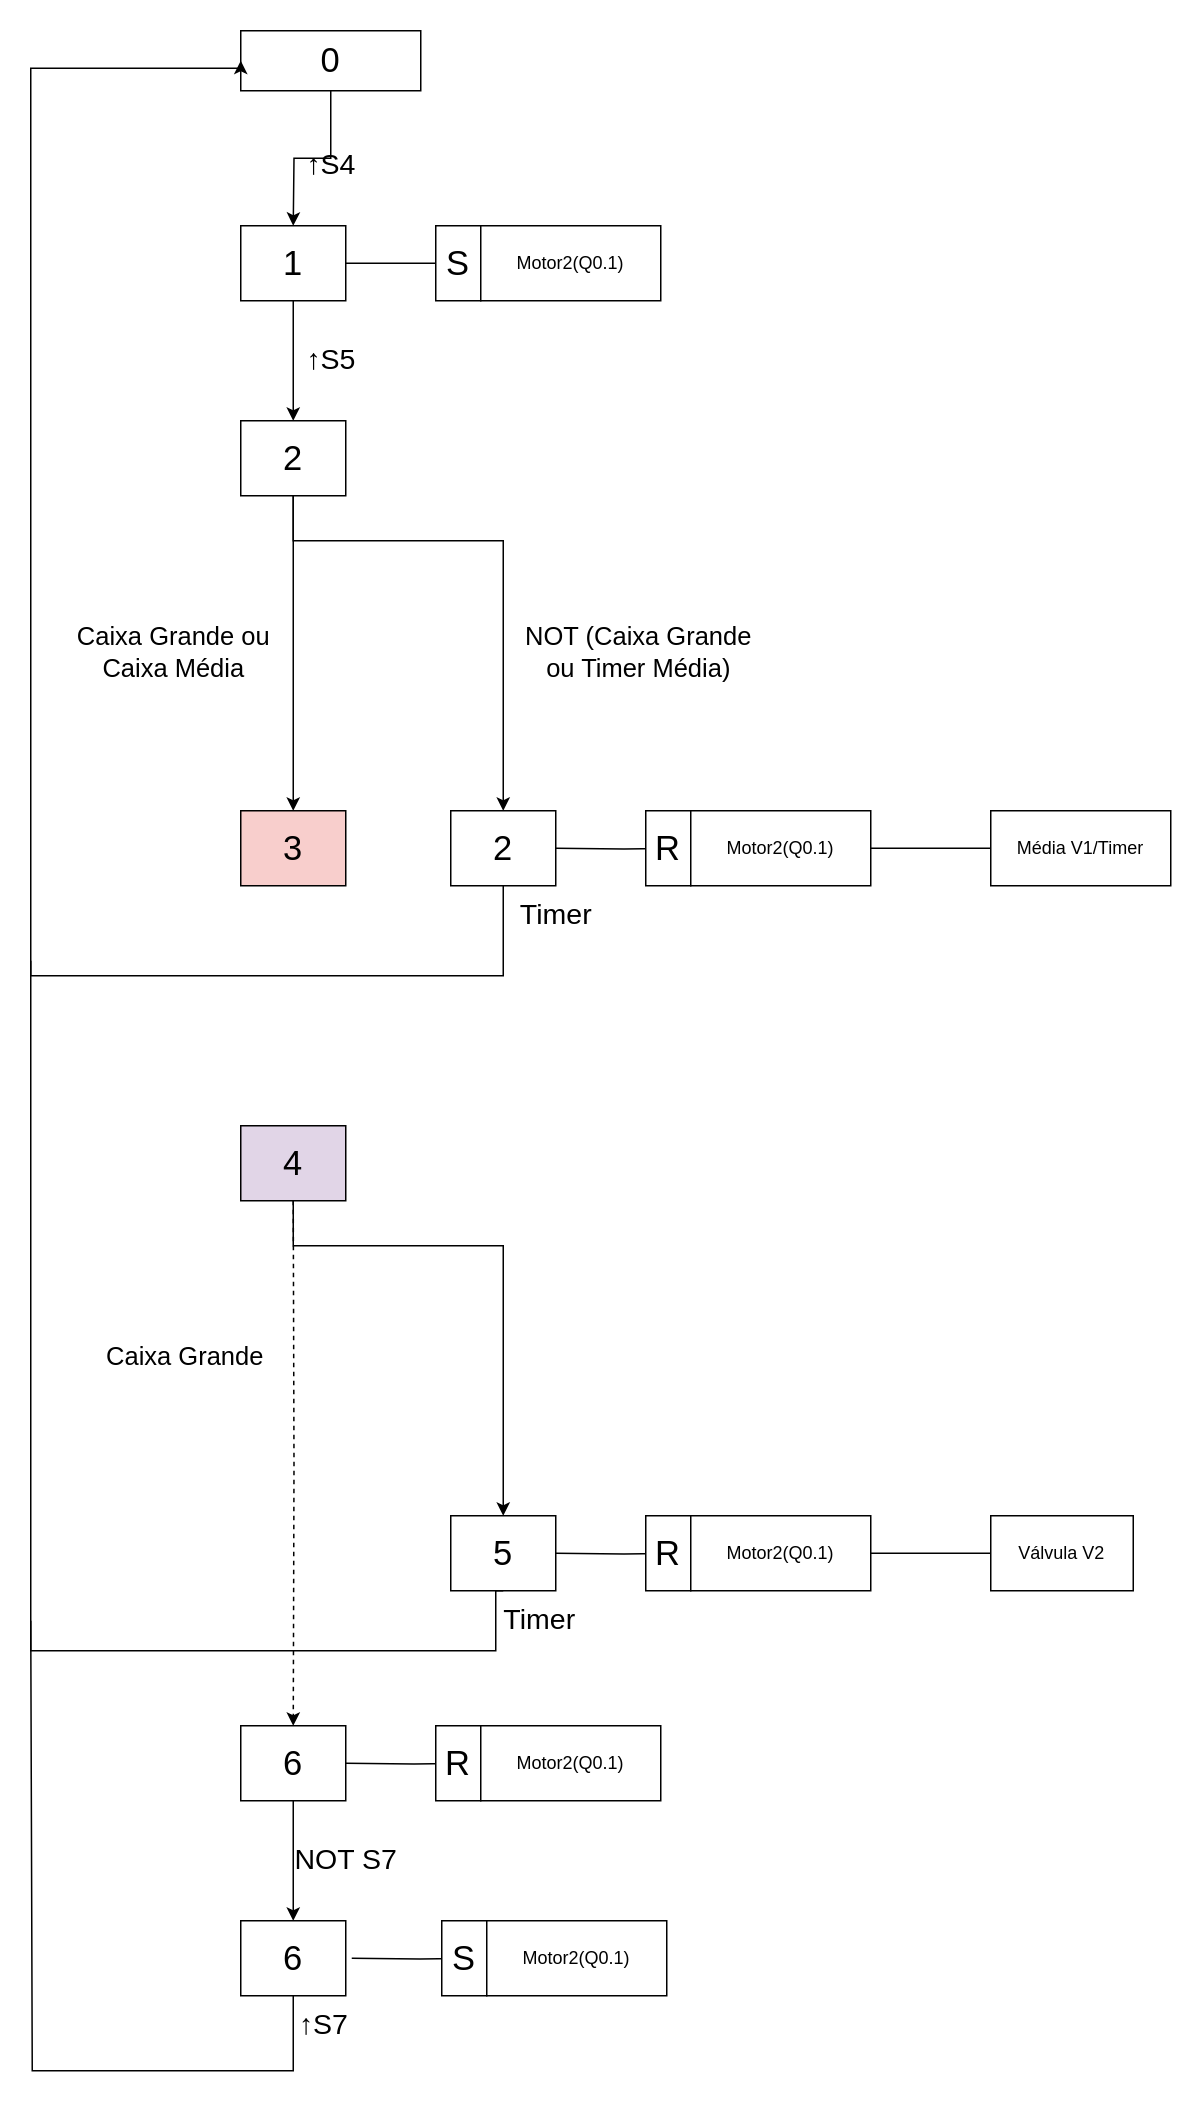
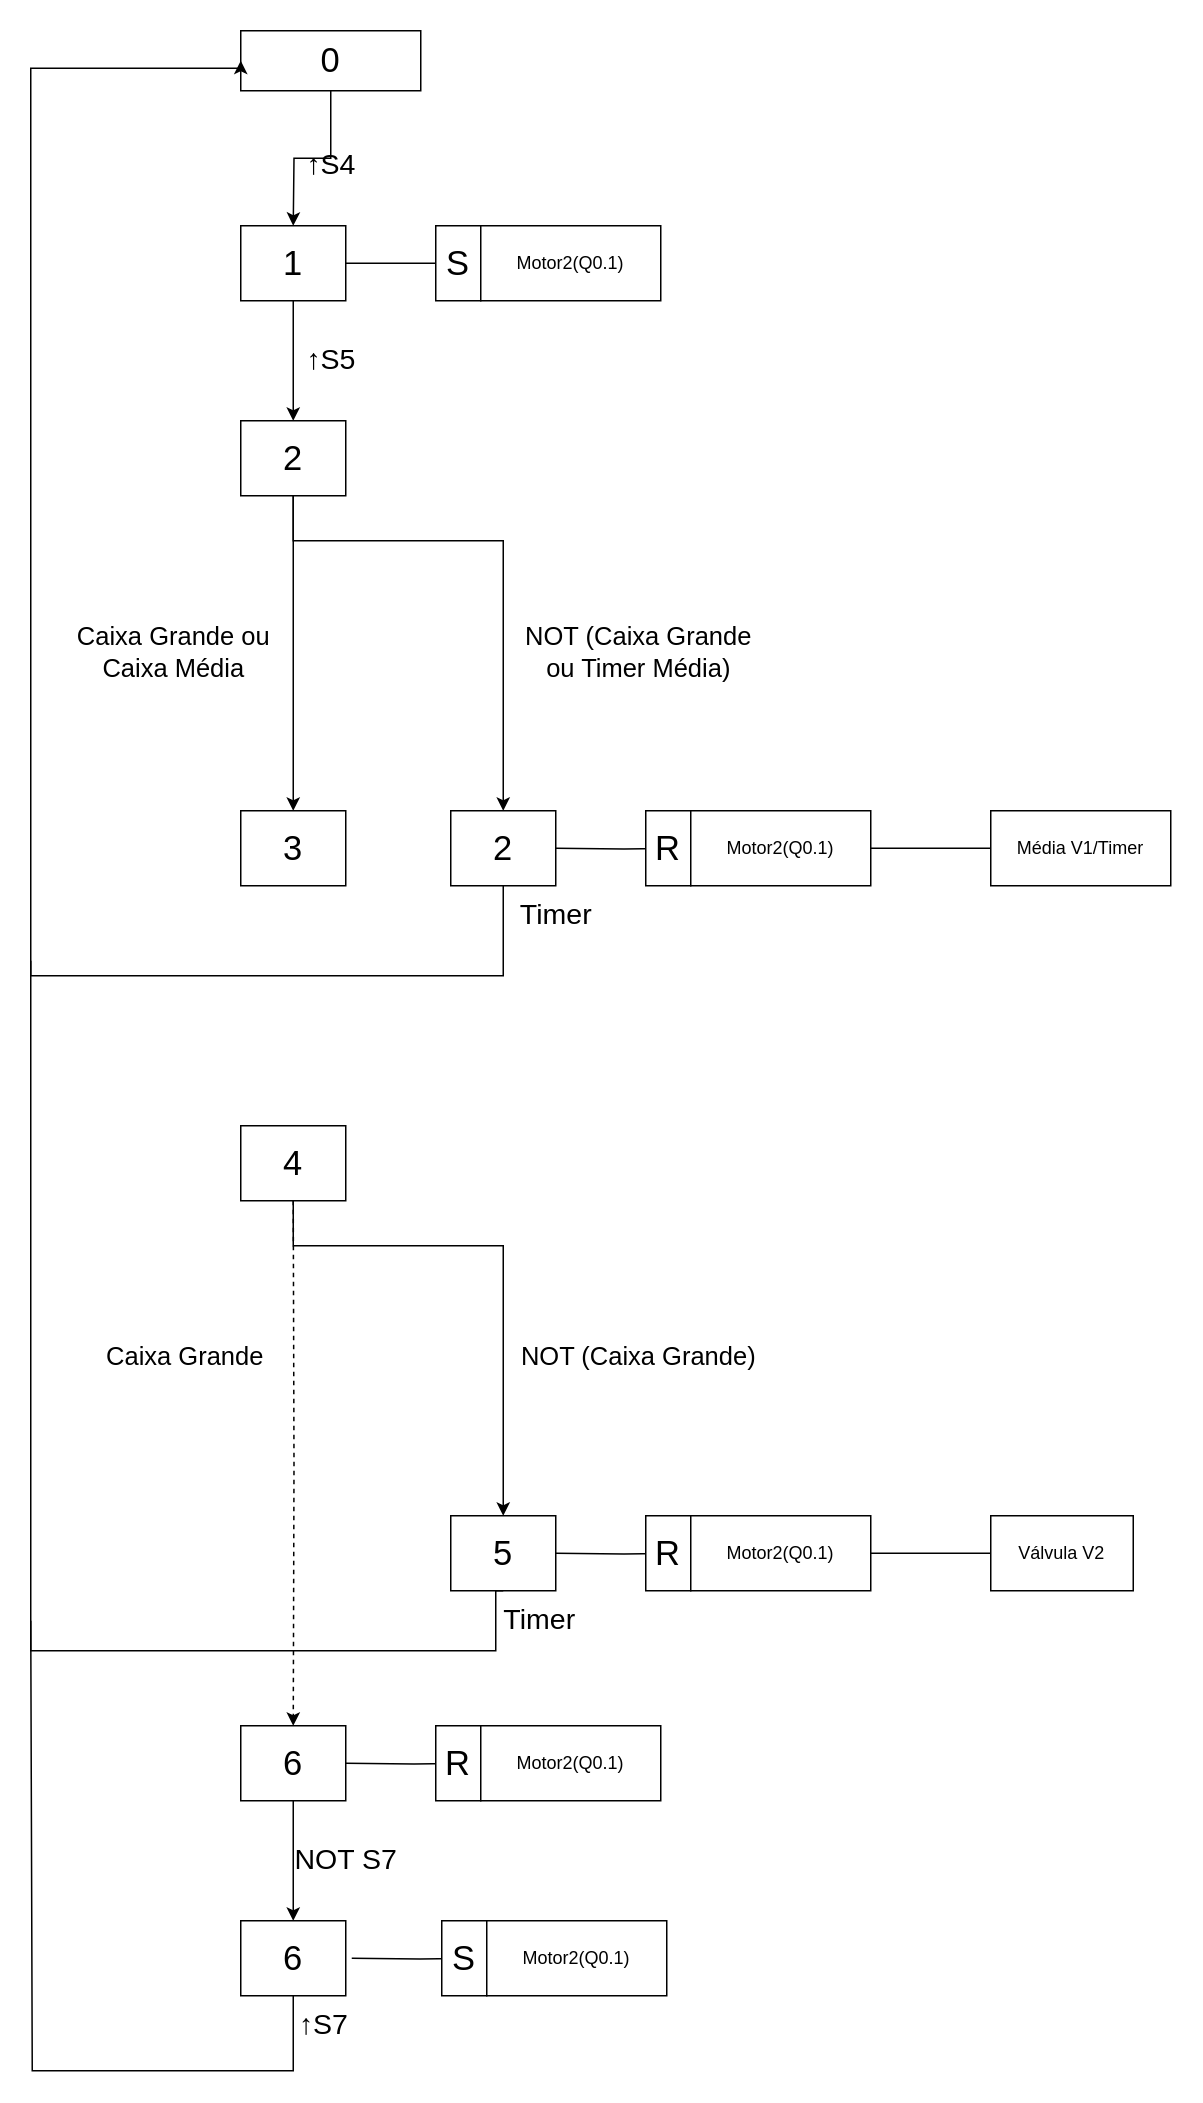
(293, 848) -> (293, 848)
(293, 1163) -> (293, 1163)
none -> (638, 1358)
